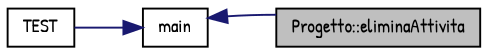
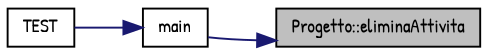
(252, 15) -> (233, 39)
